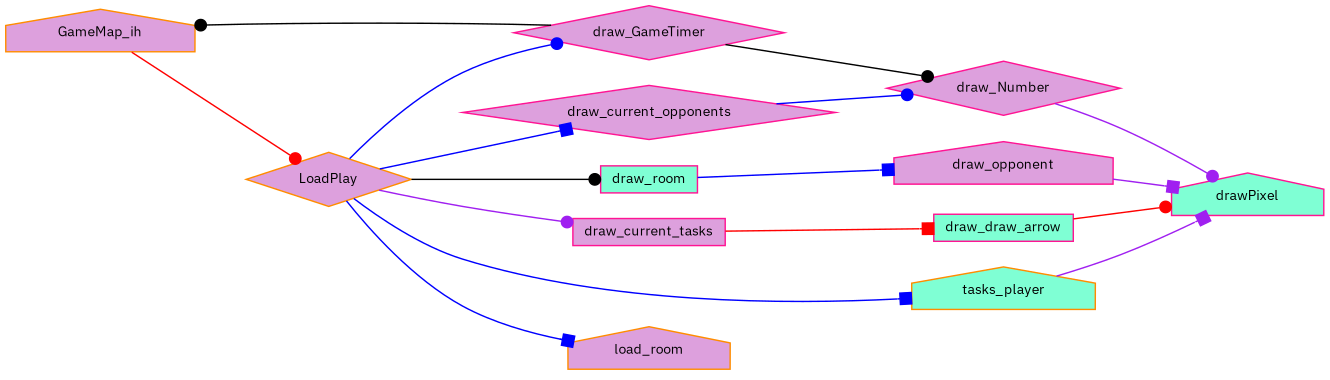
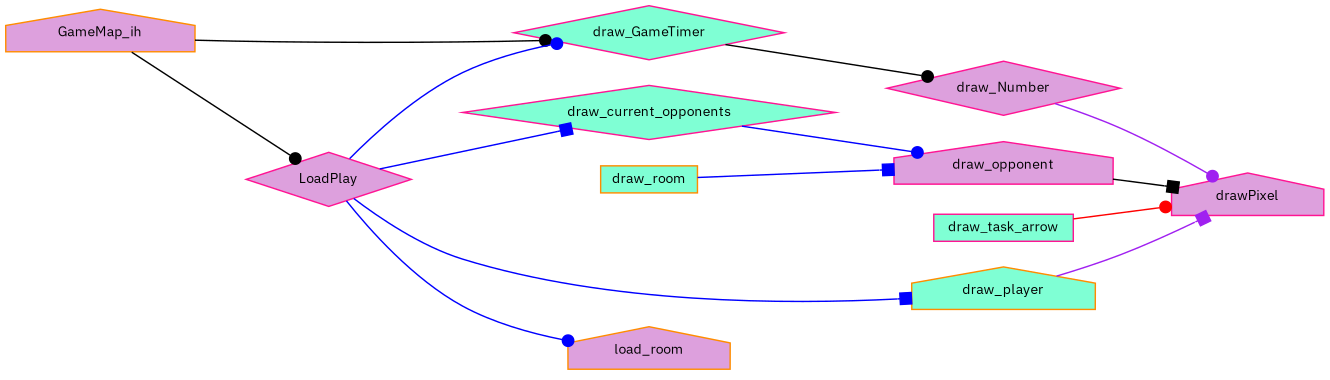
(379, 23) -> (367, 42)
(649, 33) -> (649, 33)
(839, 100) -> (827, 139)
(211, 104) -> (211, 104)
(649, 112) -> (649, 112)
(329, 179) -> (329, 179)
(500, 179) -> none
(649, 179) -> (649, 179)
(1139, 182) -> (1139, 182)
(1248, 196) -> (1248, 196)
(1004, 228) -> (1004, 228)
(649, 232) -> none
(1004, 290) -> (1004, 290)
(441, 292) -> (441, 292)
